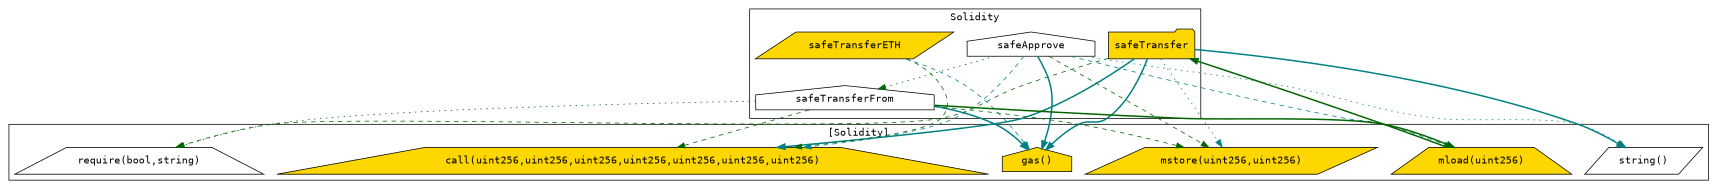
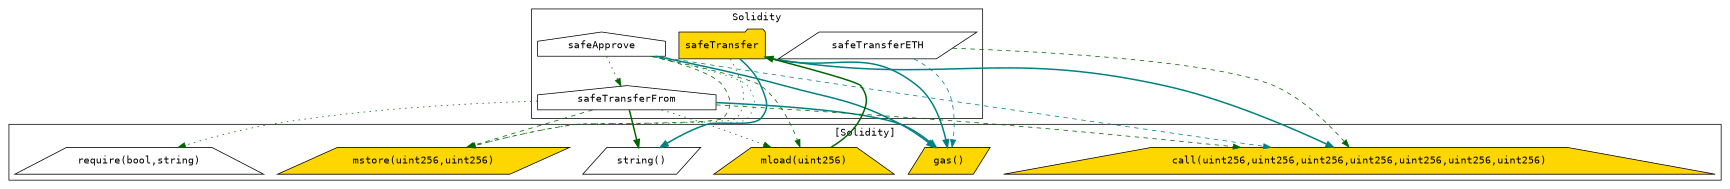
(855, 45) -> (878, 45)
(1189, 100) -> (636, 124)
(1258, 100) -> (770, 94)
(1218, 119) -> (721, 129)
(650, 123) -> none
none -> (634, 129)
(1037, 161) -> (949, 161)
